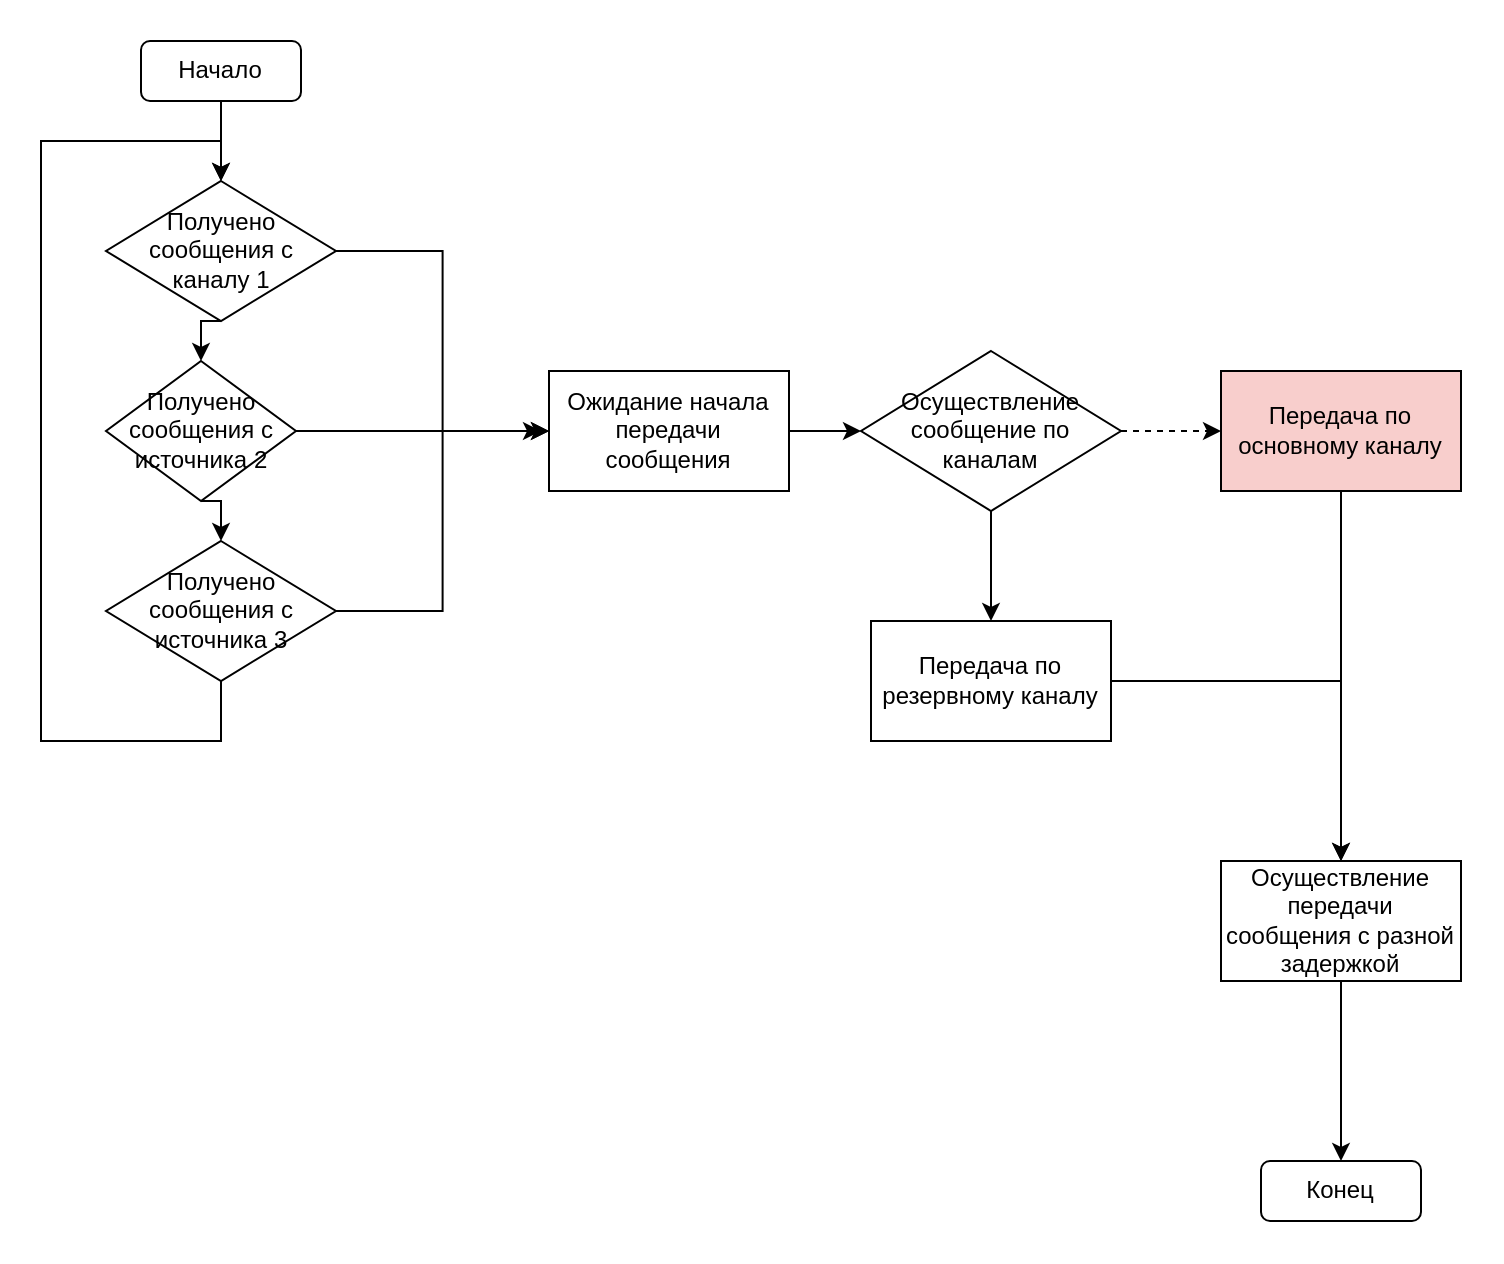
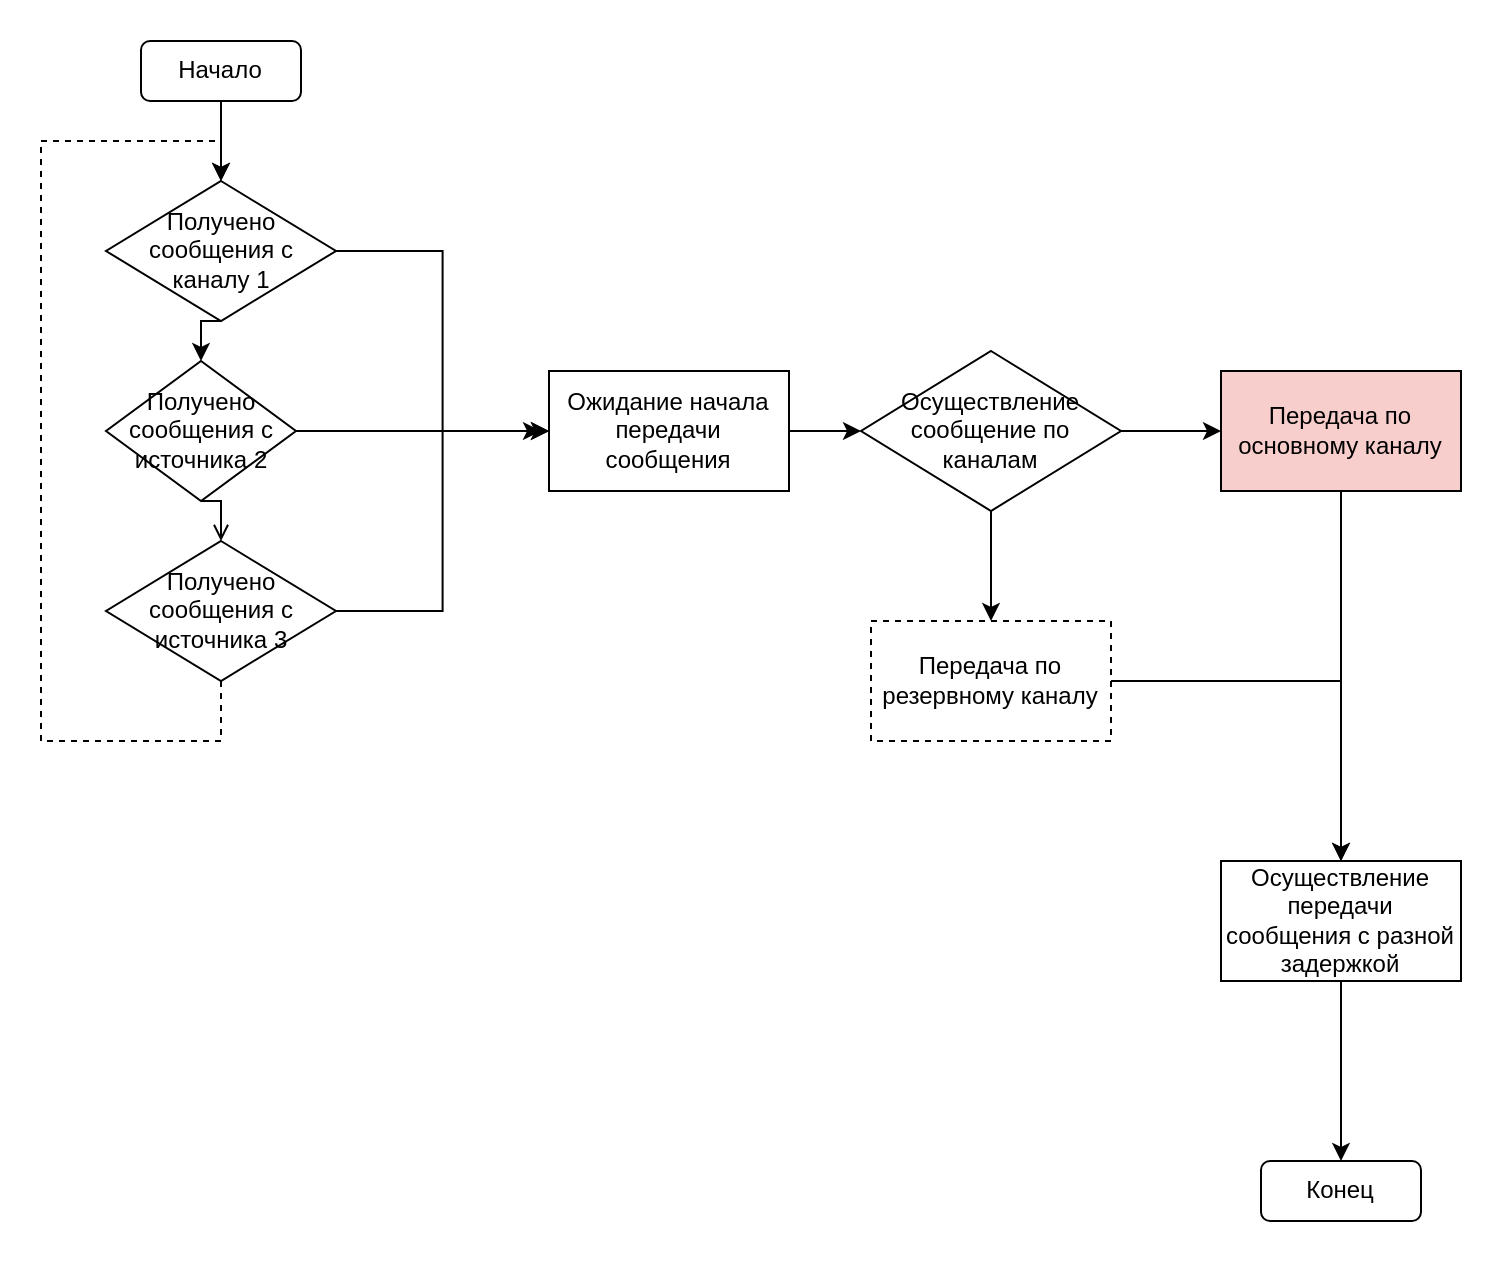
(1165, 431) -> (1165, 431)
(41, 471) -> (41, 471)
(221, 526) -> (221, 529)
(991, 681) -> (991, 681)
